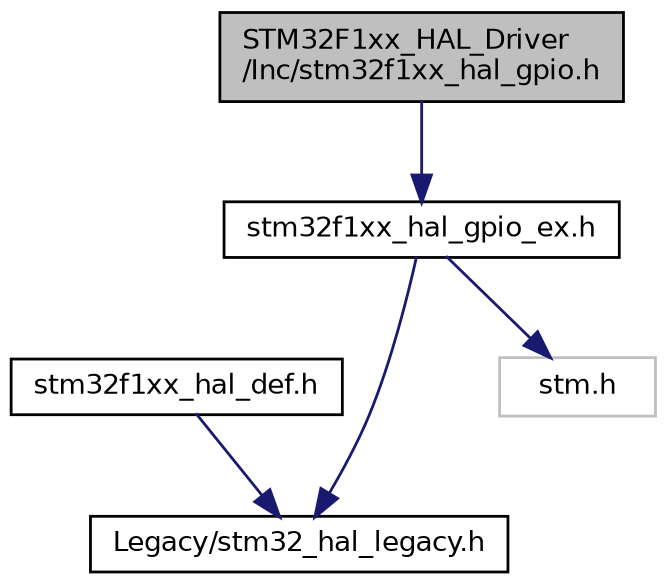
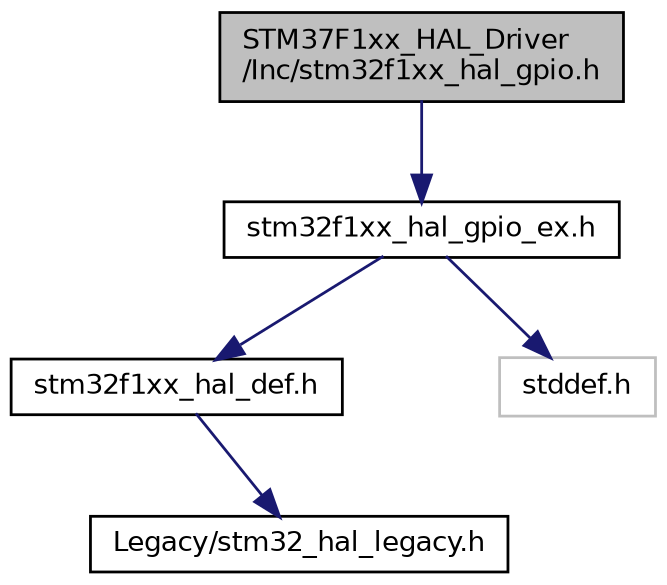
(422, 57) -> (422, 57)
(383, 379) -> (312, 300)
(578, 387) -> (578, 387)
